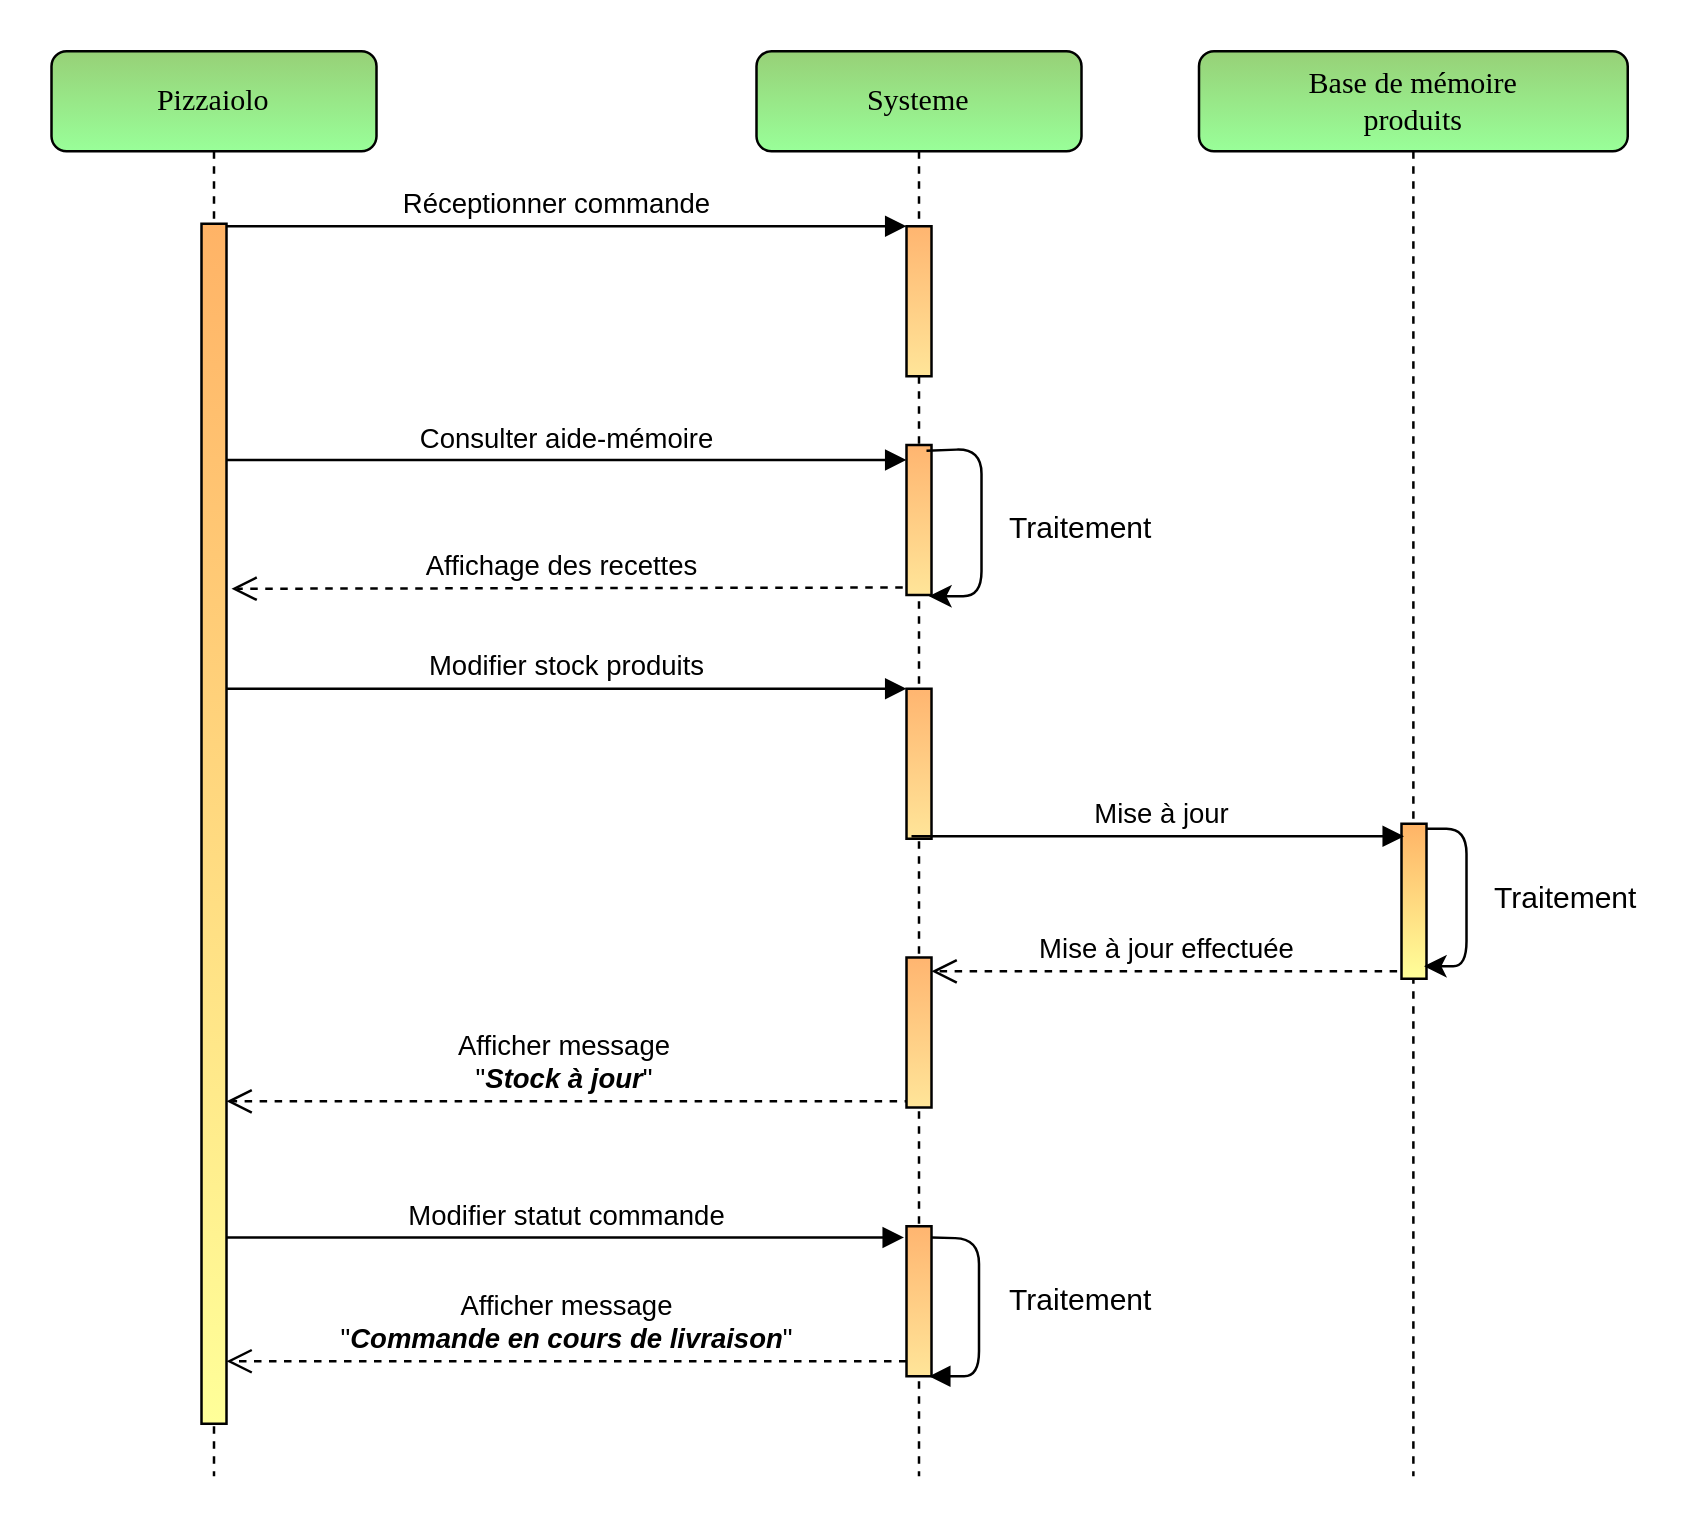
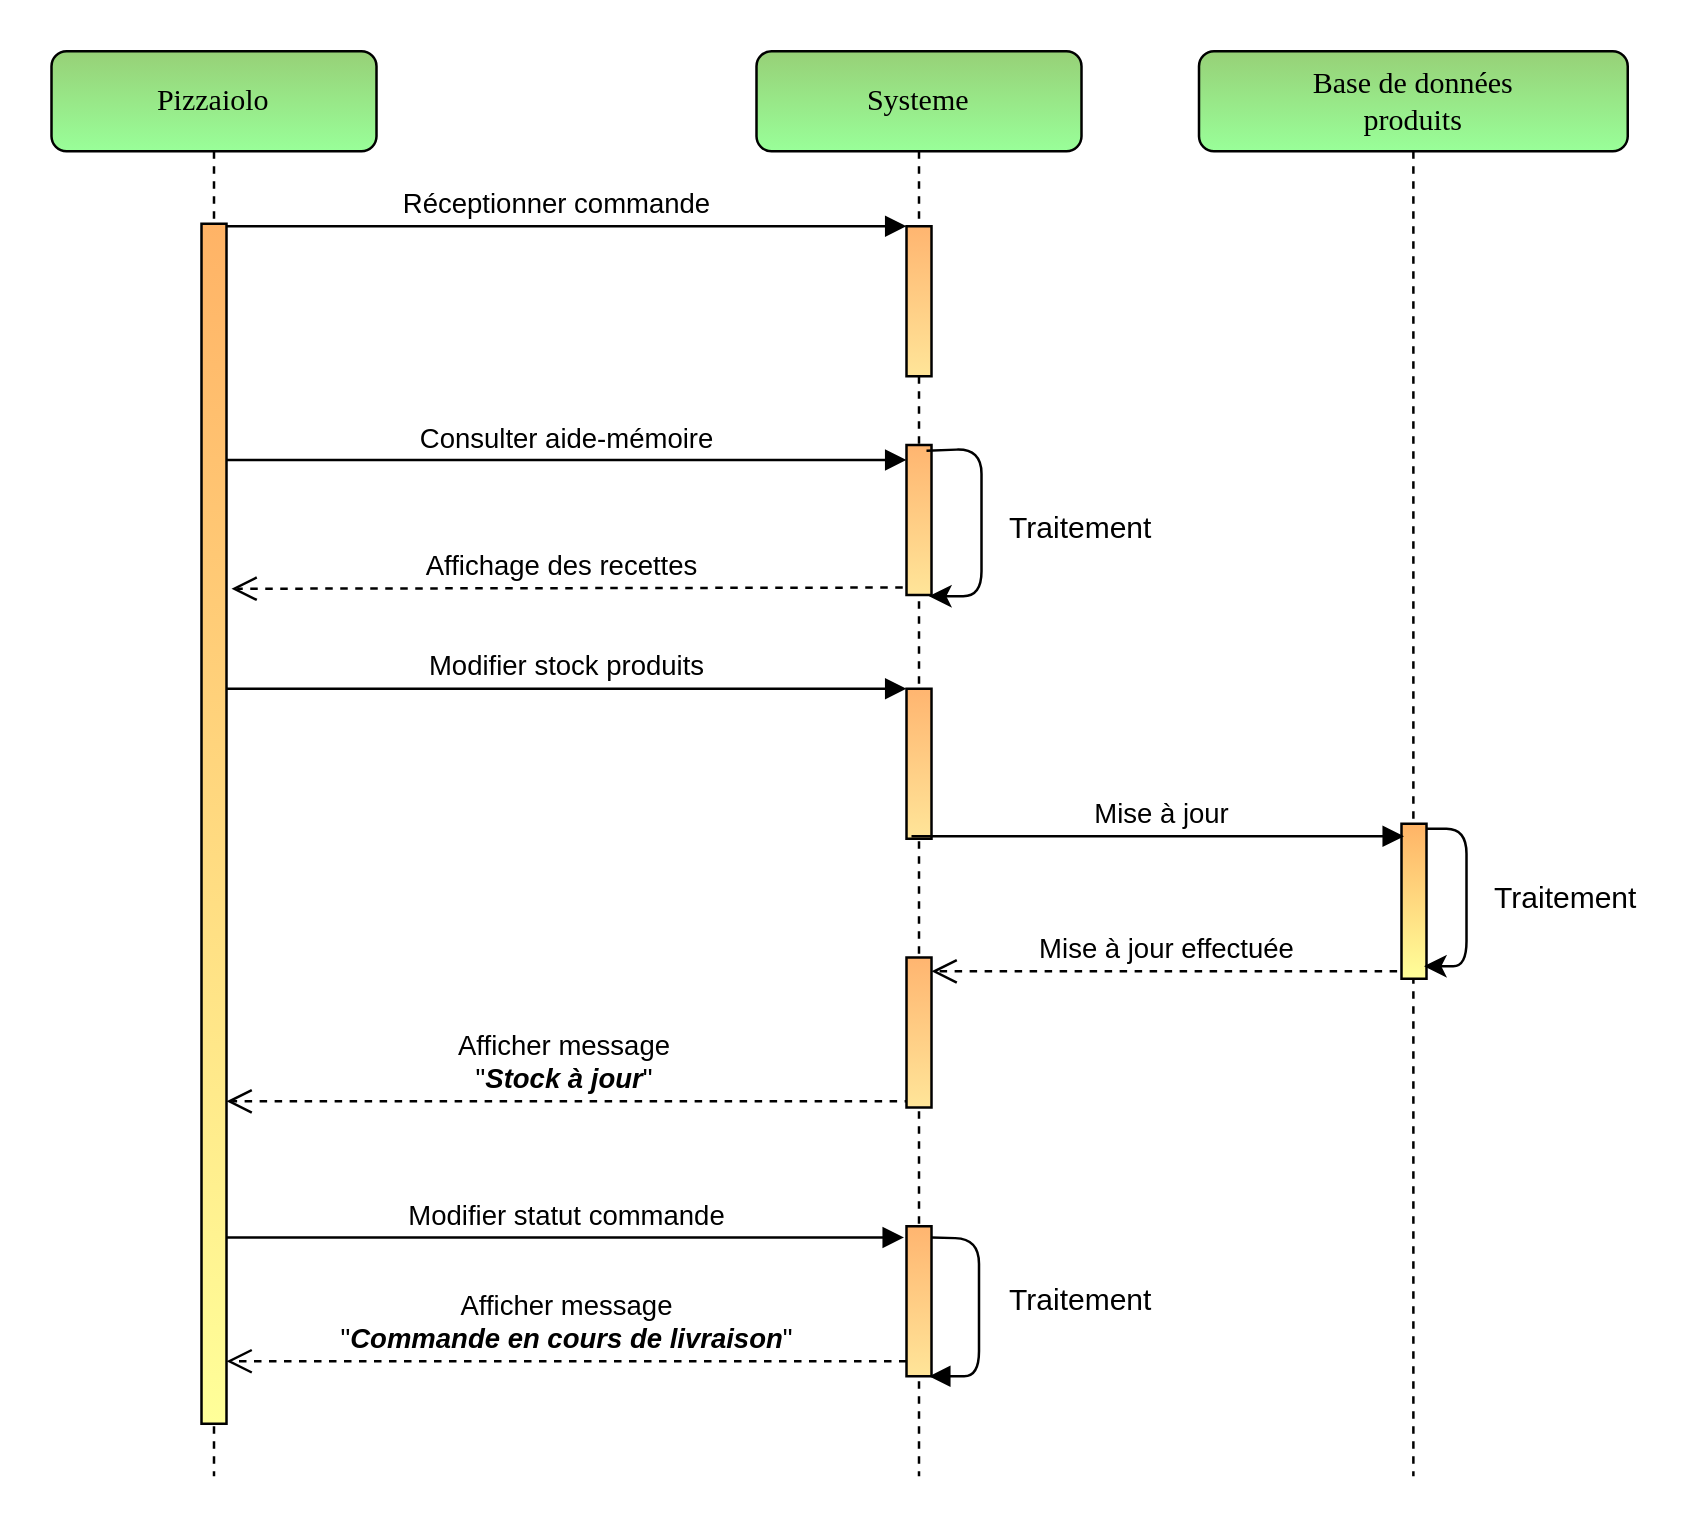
(1414, 101) -> (1414, 101)
